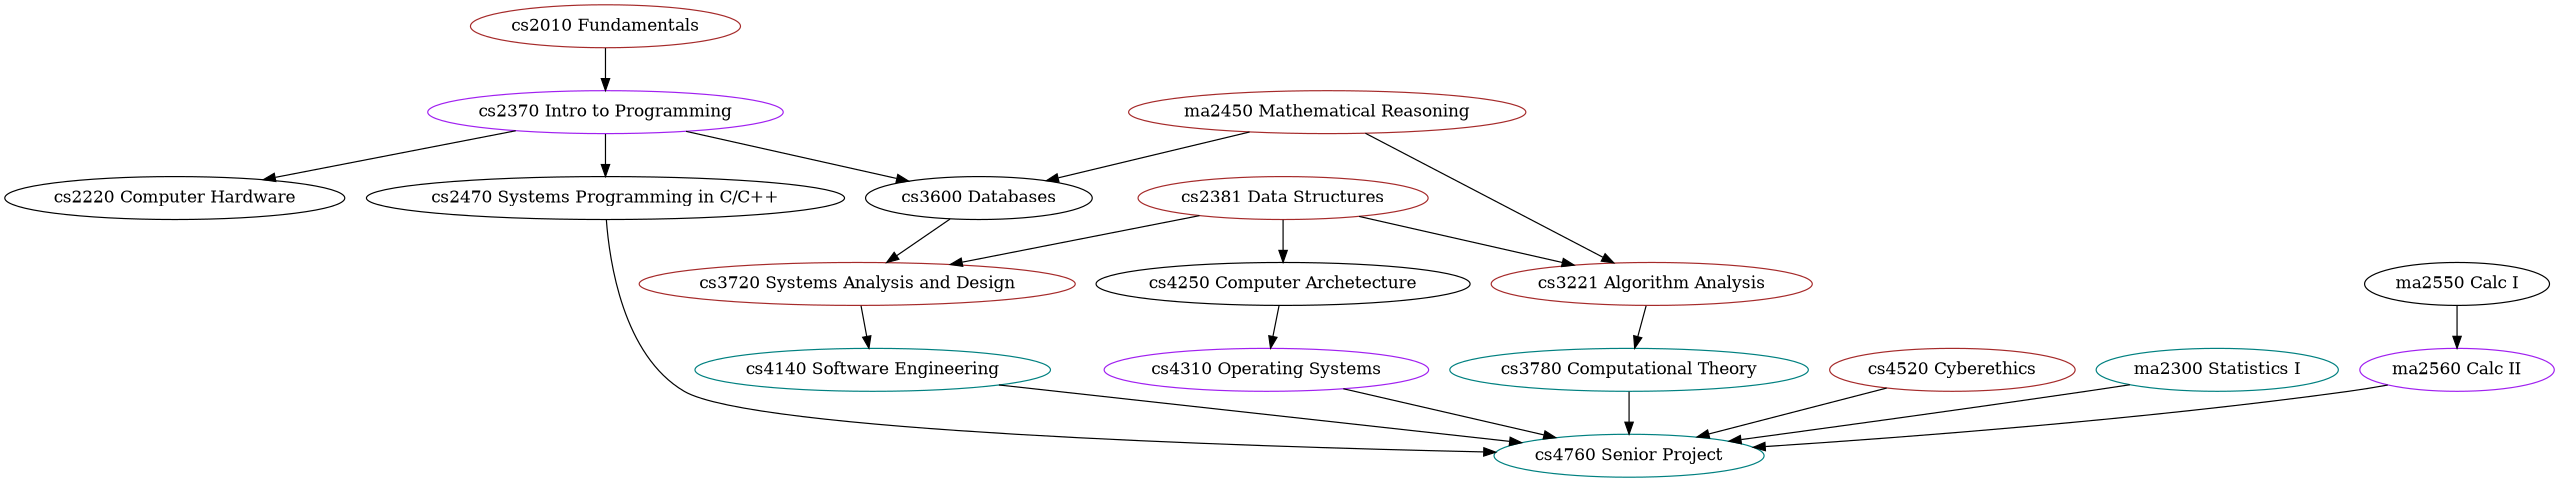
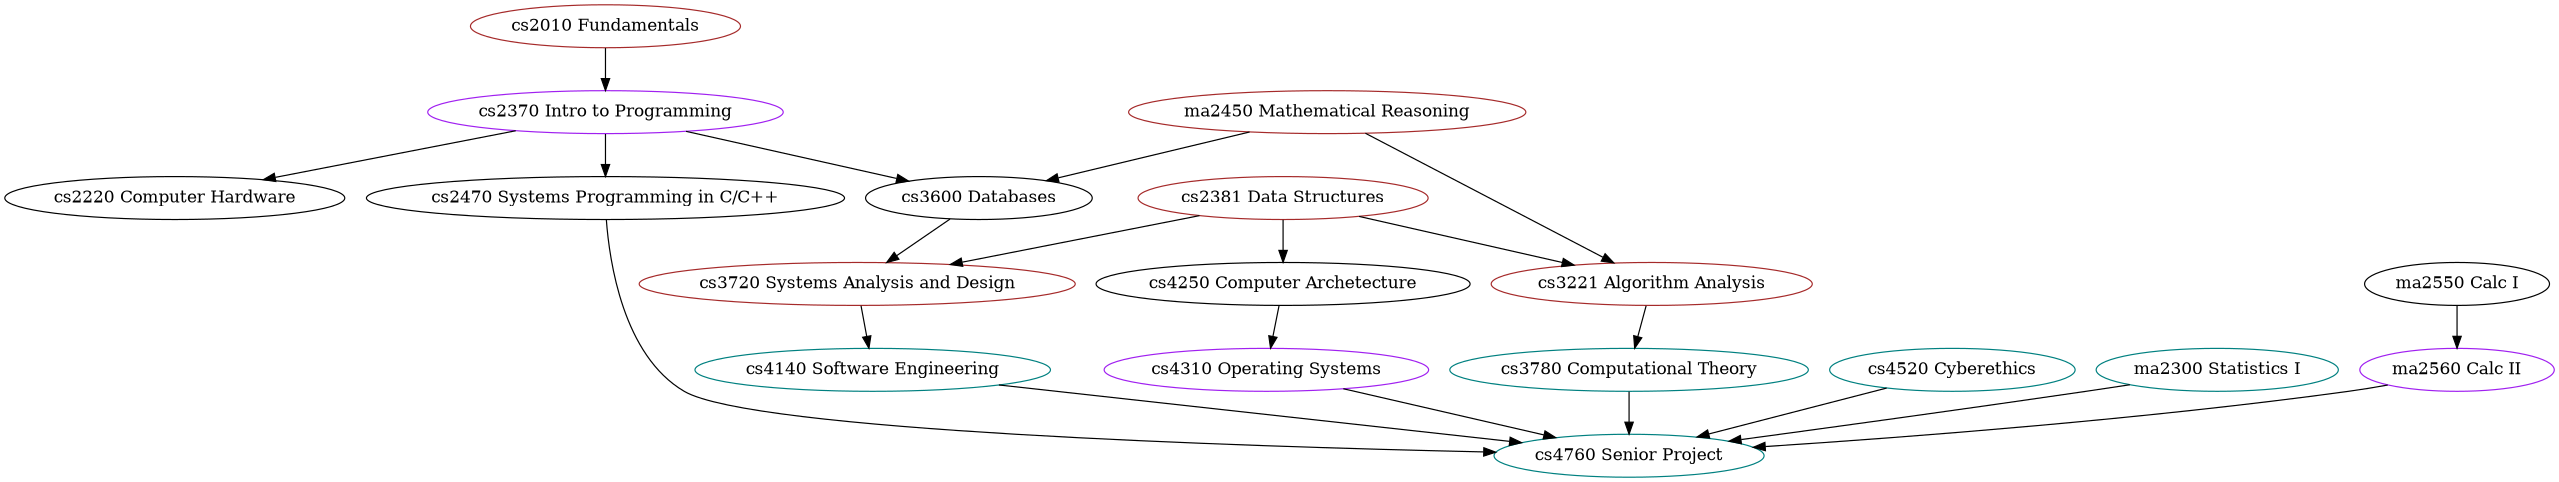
(1952, 370) -> (1952, 370)
